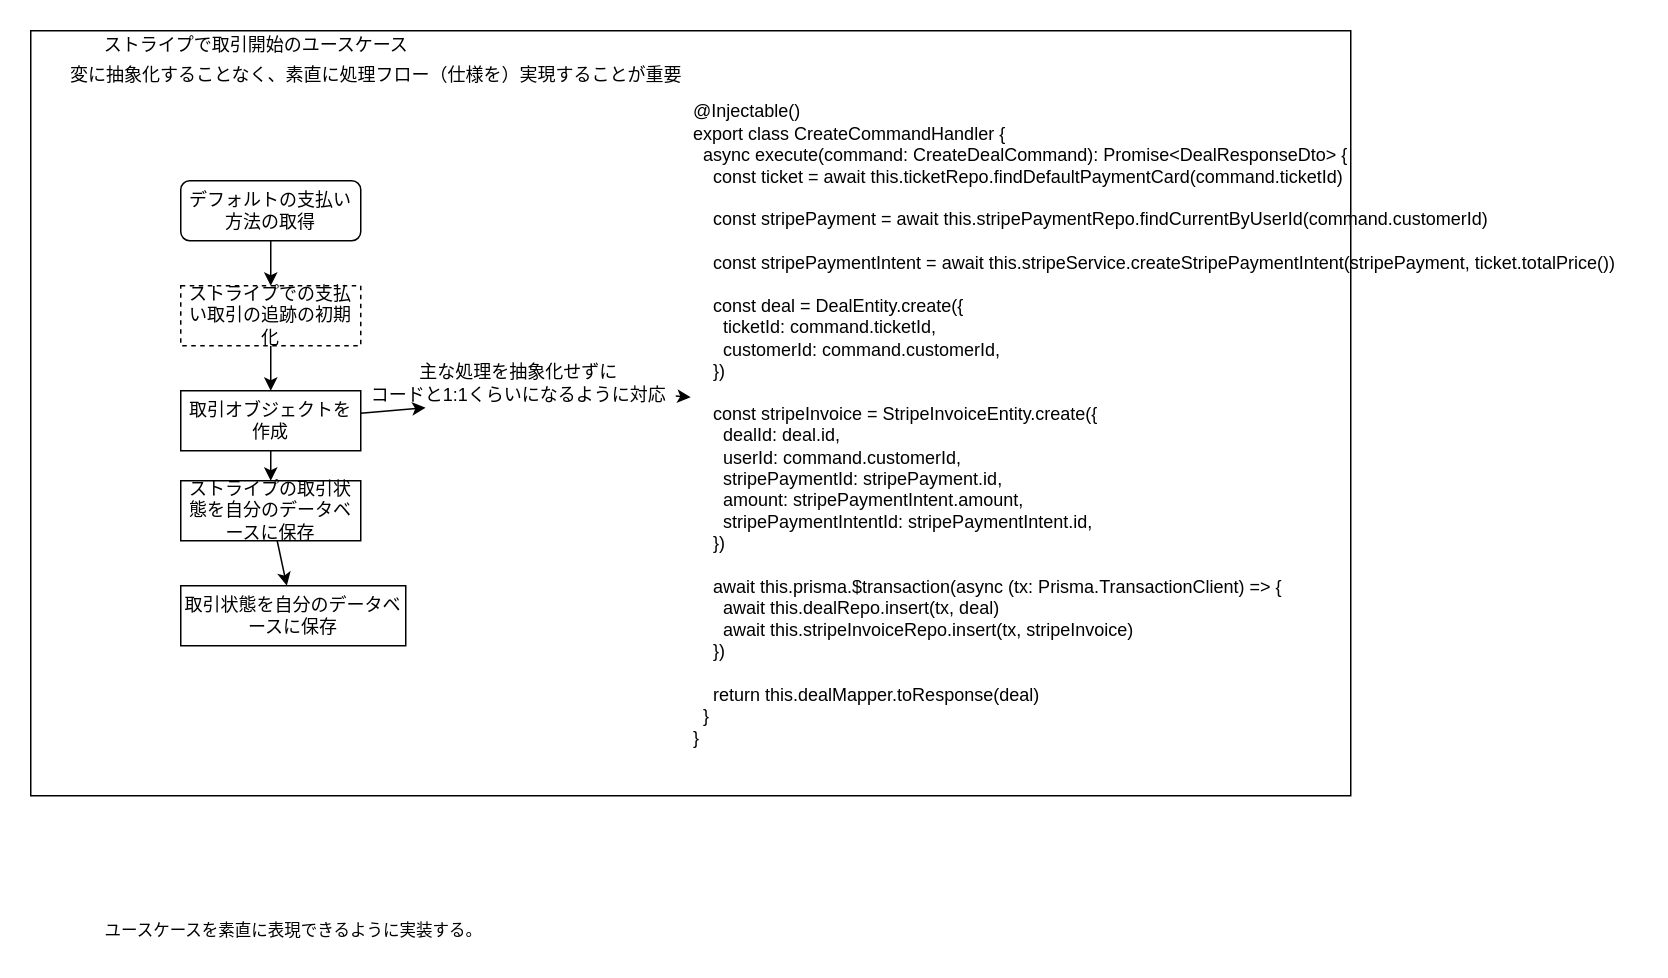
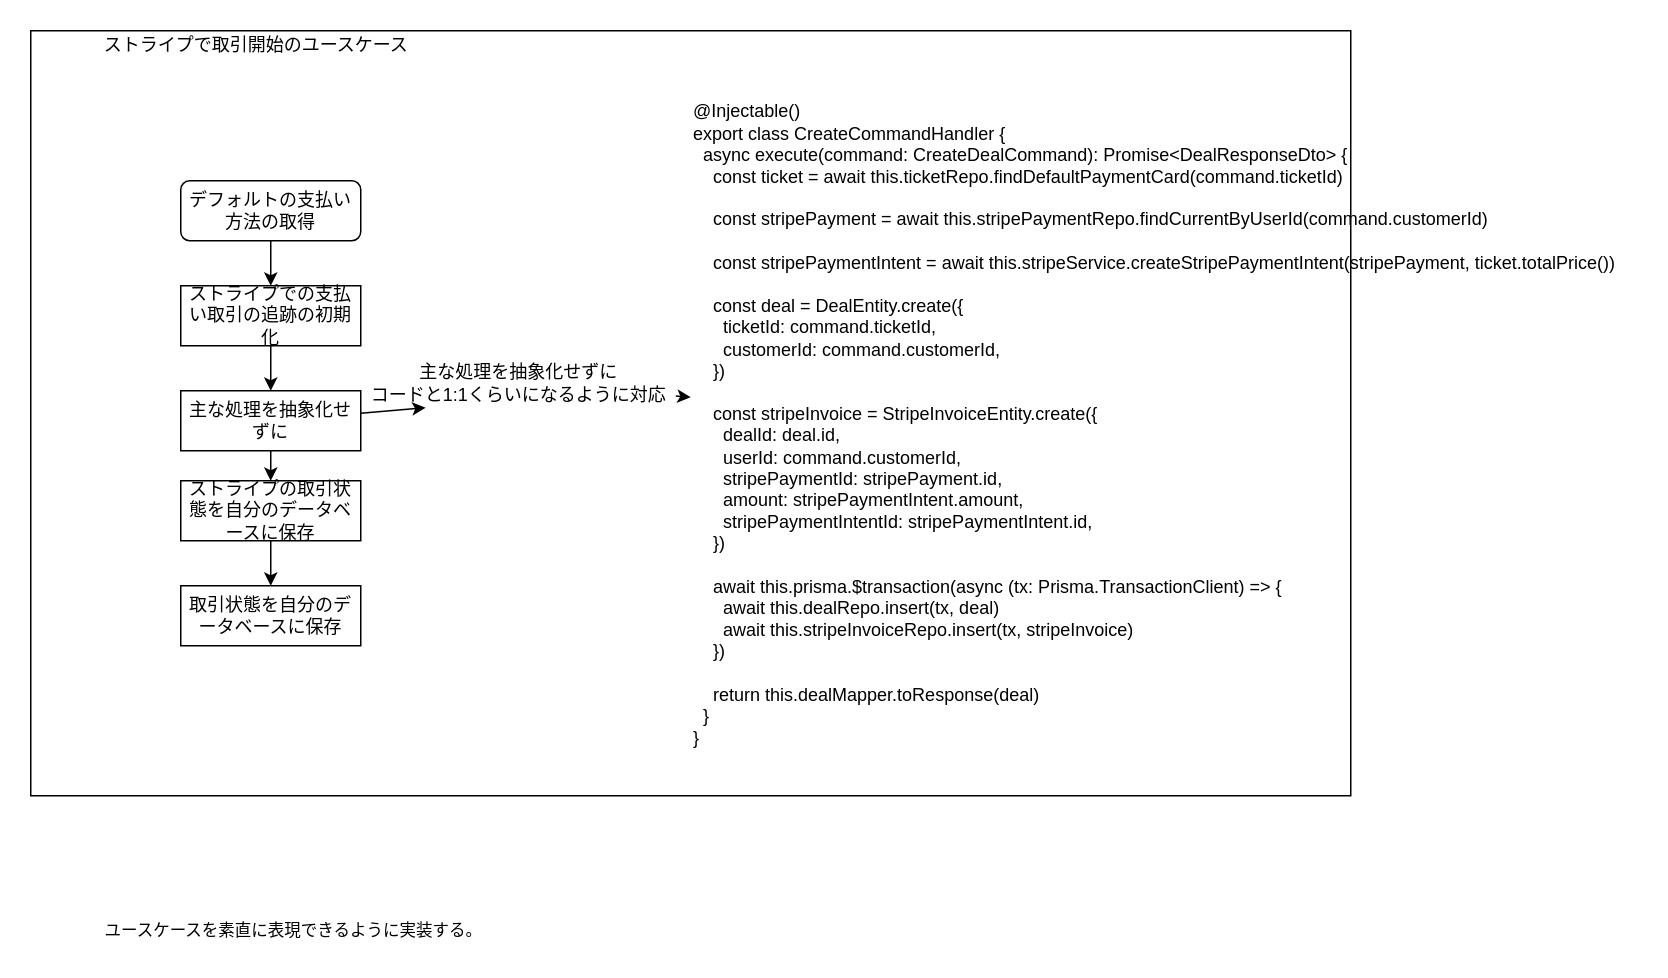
(376, 76) -> none
(271, 316) -> (271, 316)
(271, 421) -> (271, 421)
(293, 616) -> (271, 616)
